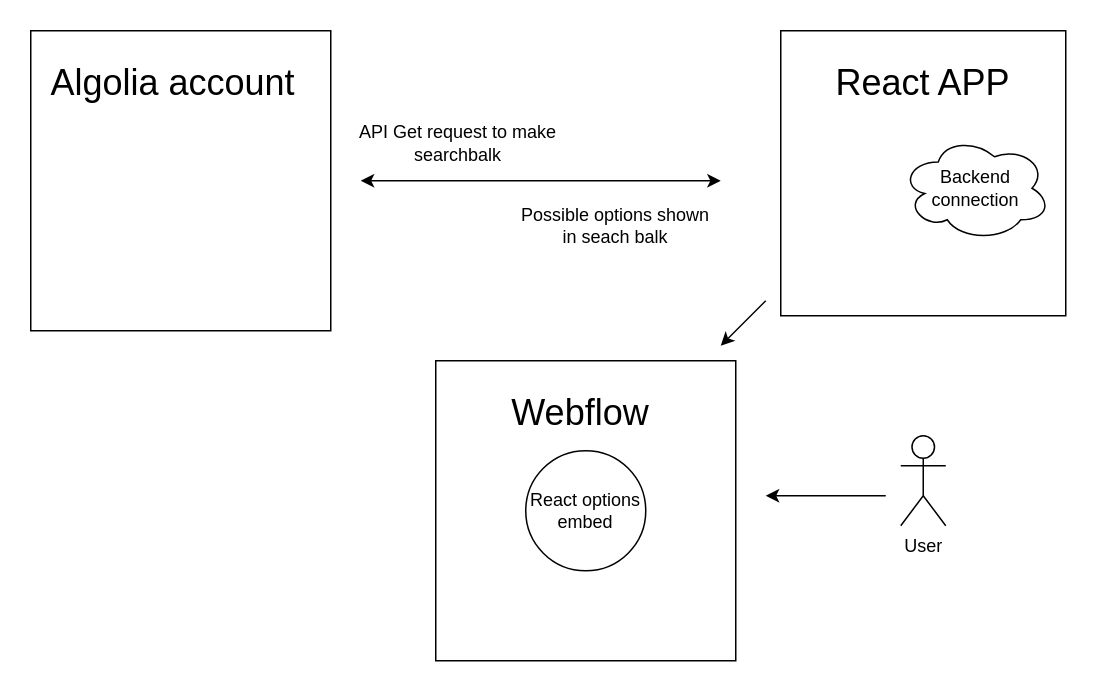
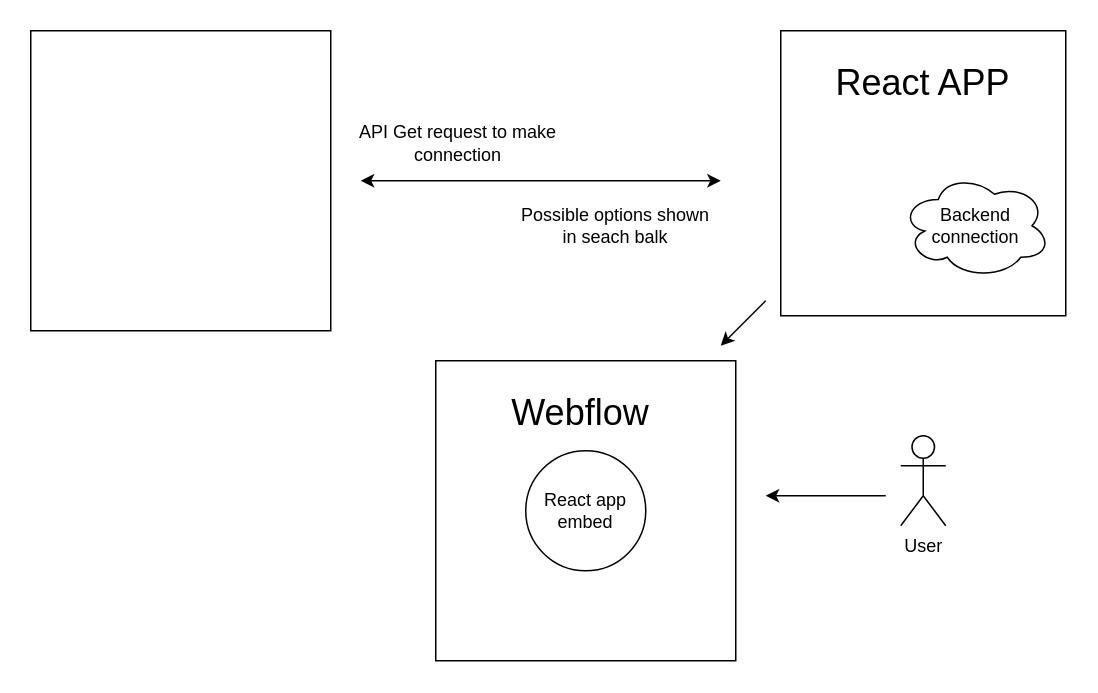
(173, 83) -> none
(458, 143) -> (458, 143)
(976, 188) -> (976, 226)
(586, 511) -> (586, 511)
